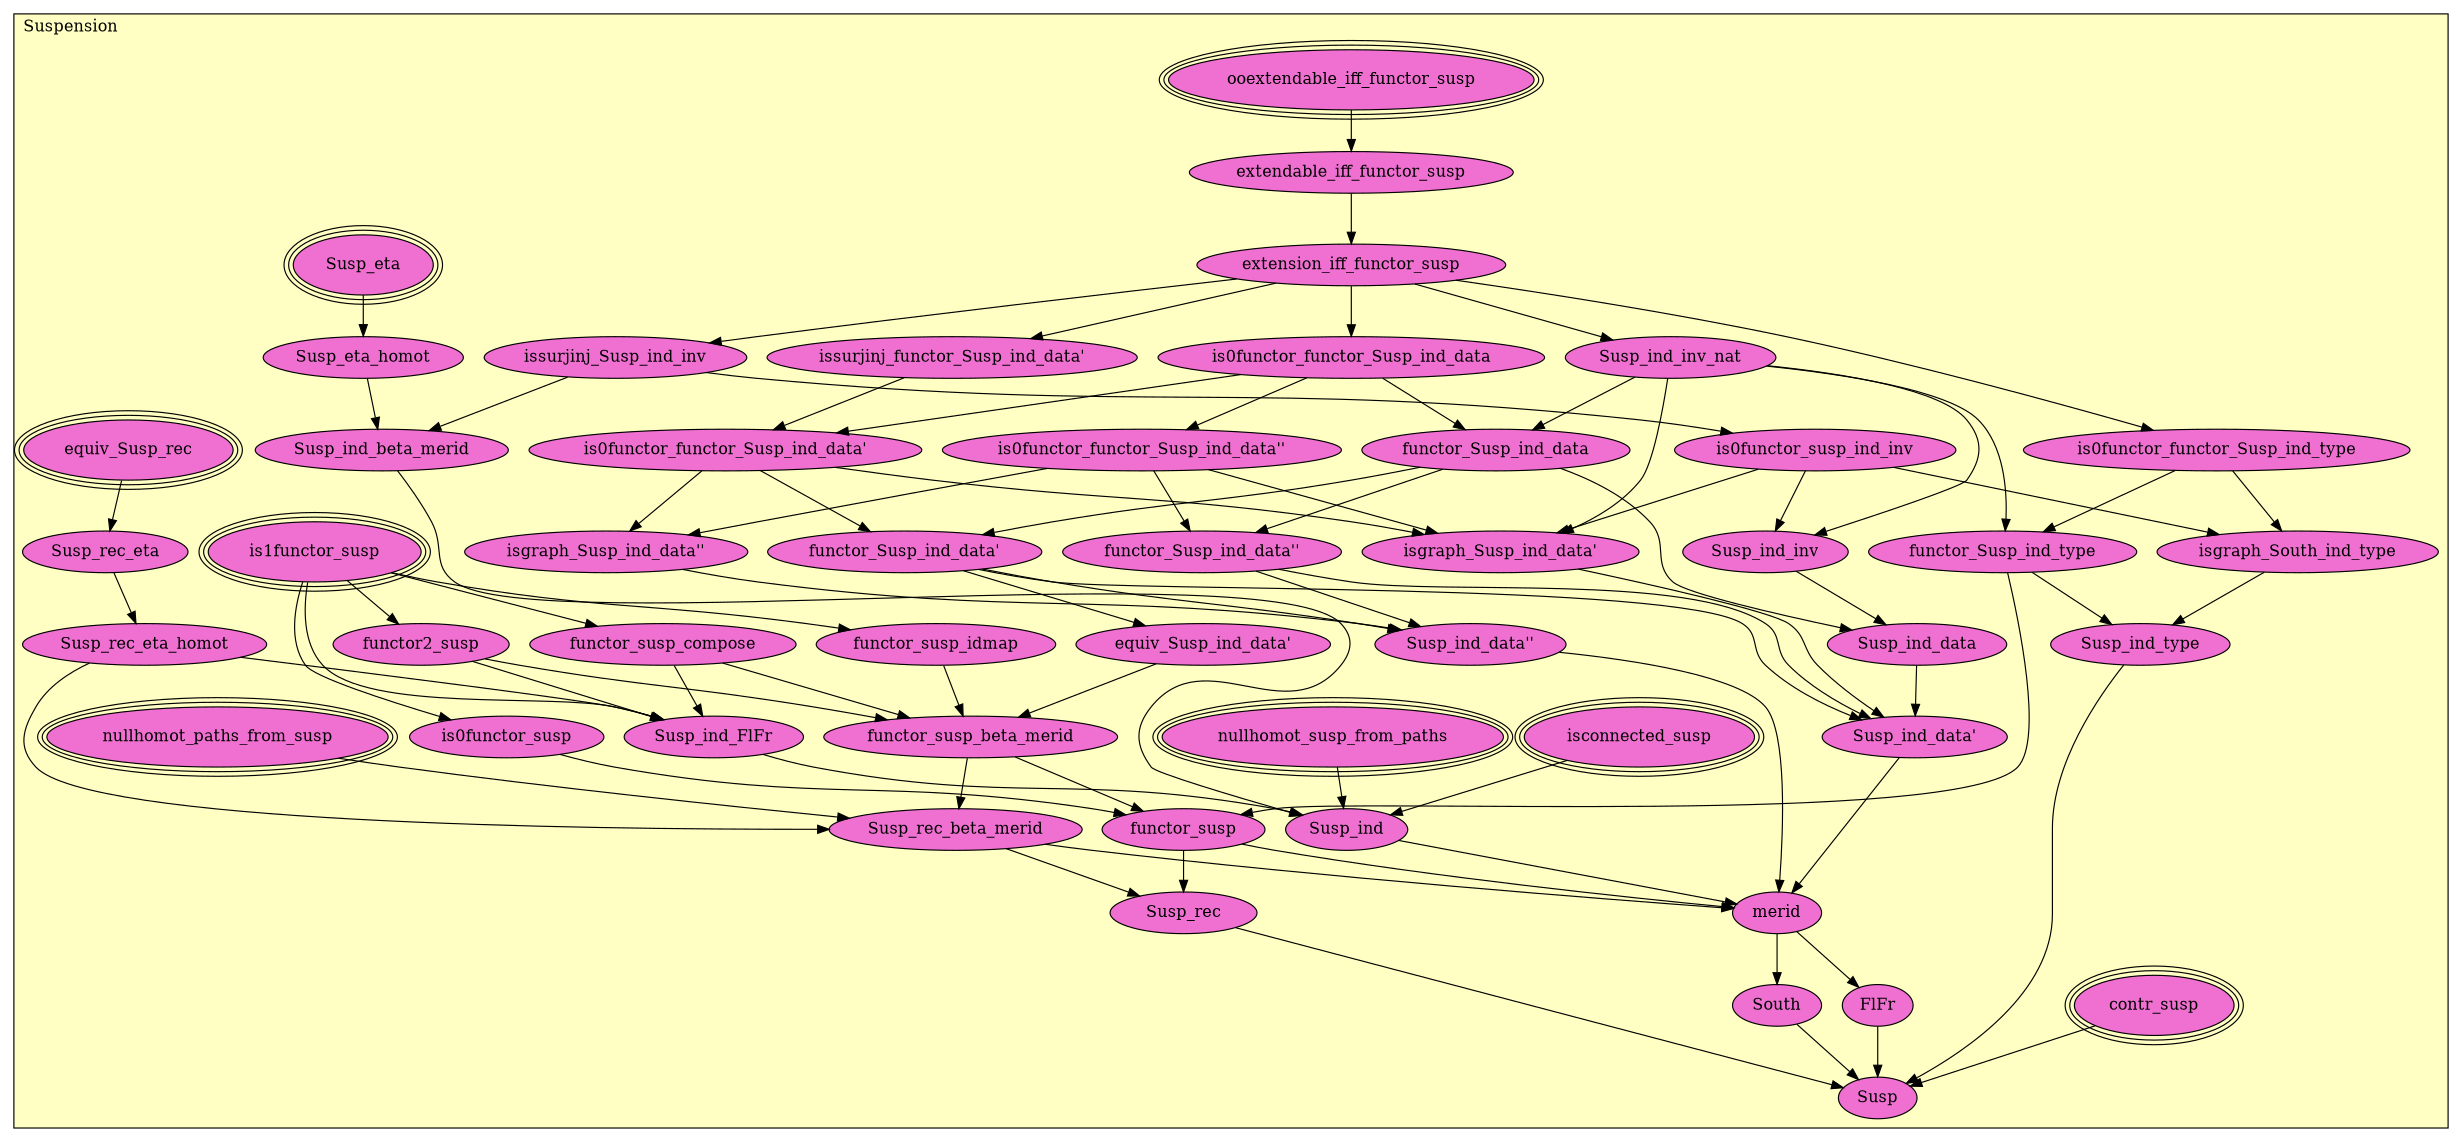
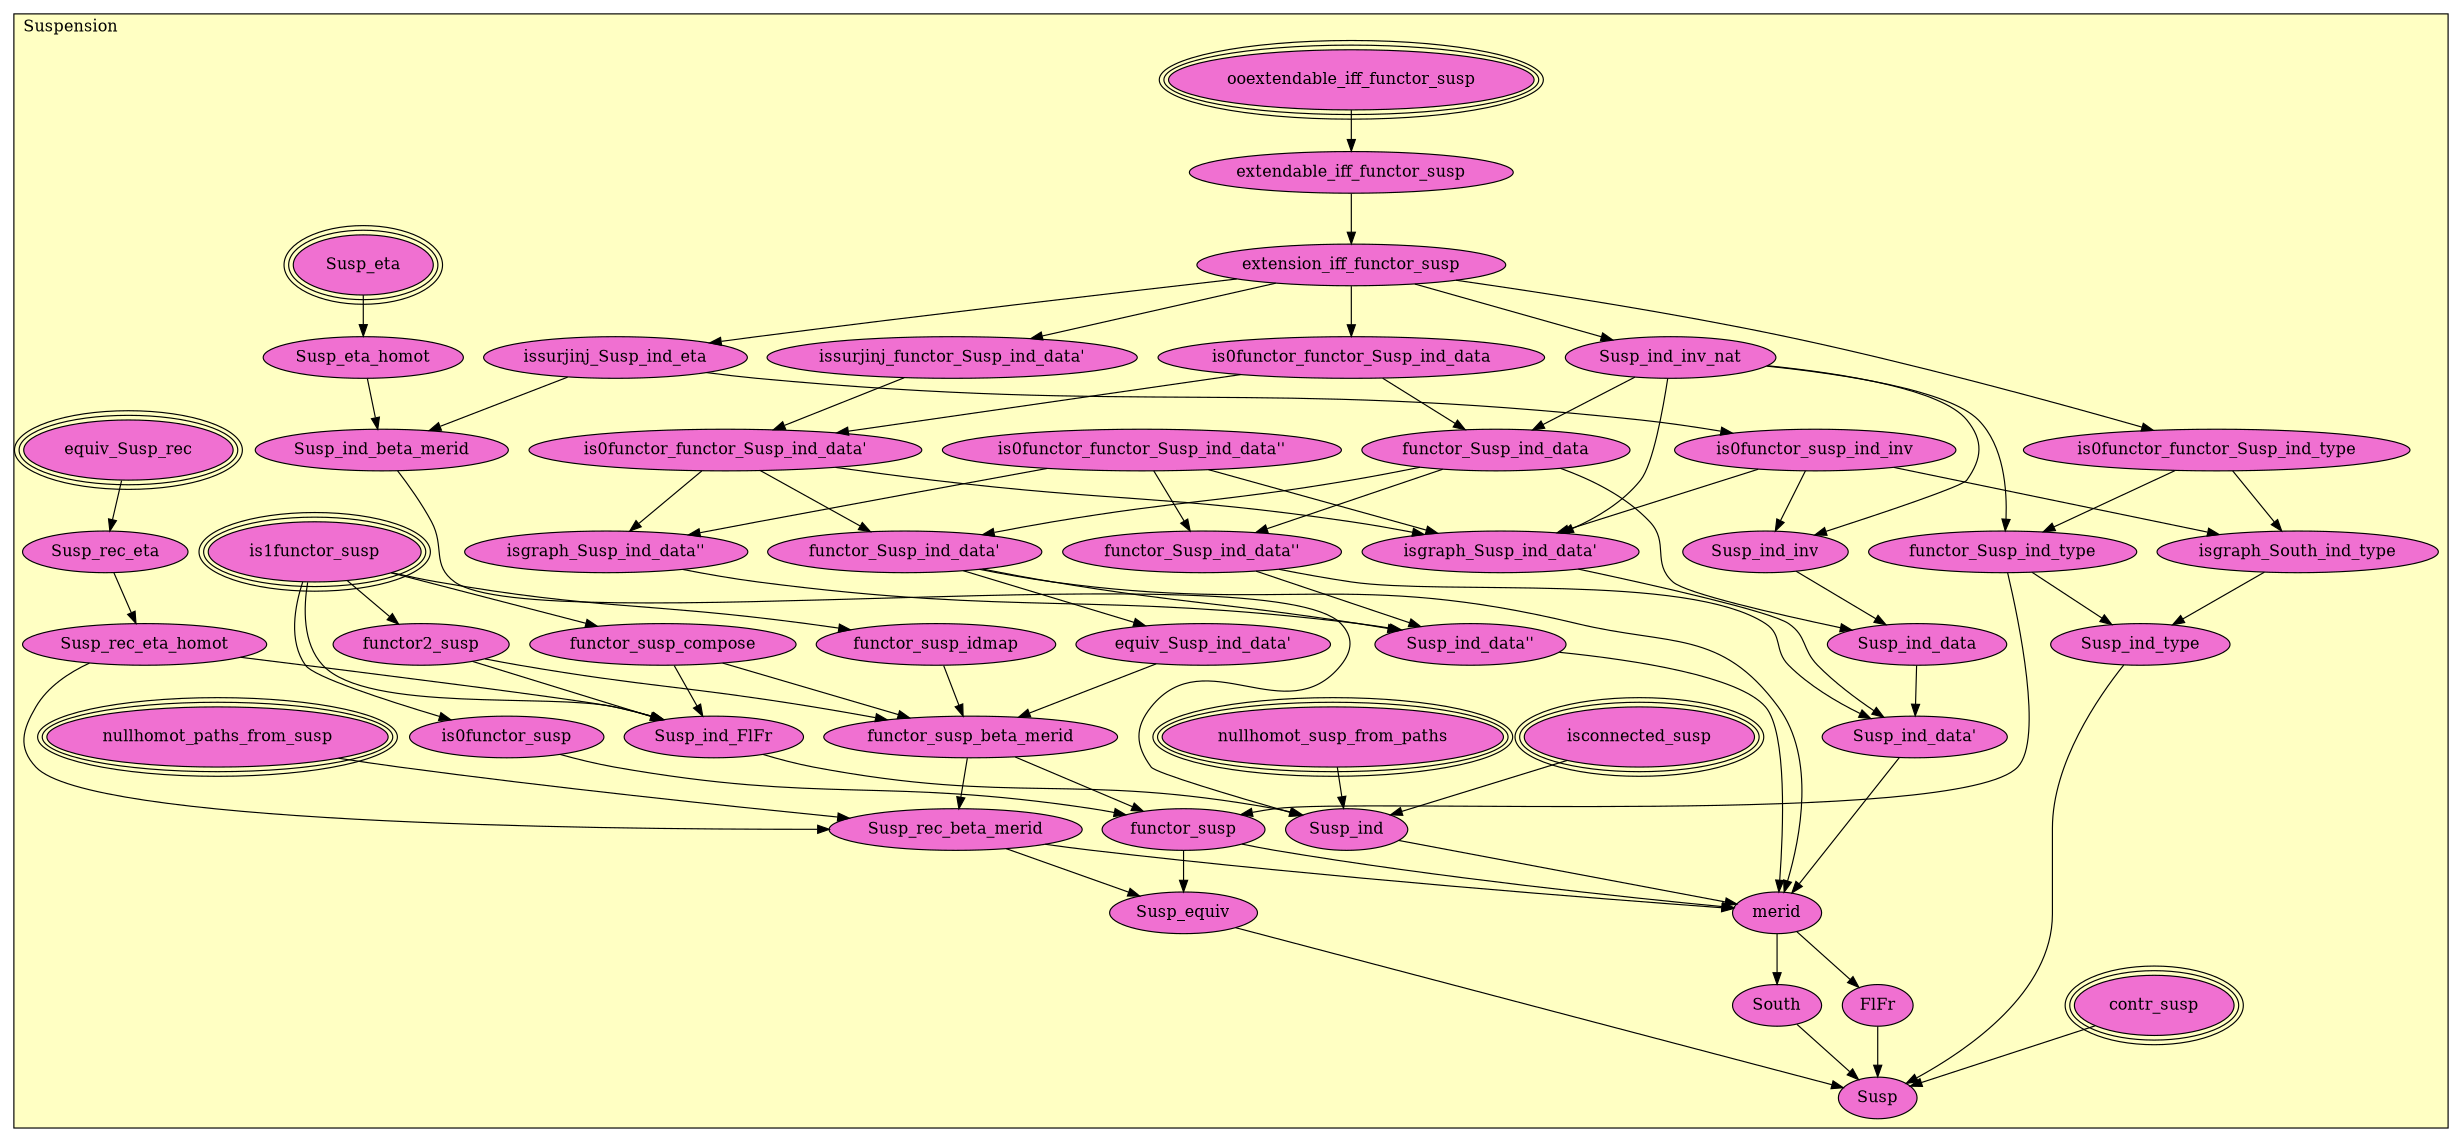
(615, 357) -> (615, 357)
(1244, 405) -> none
(1367, 590) -> (1481, 605)
(1184, 913) -> (1184, 913)
